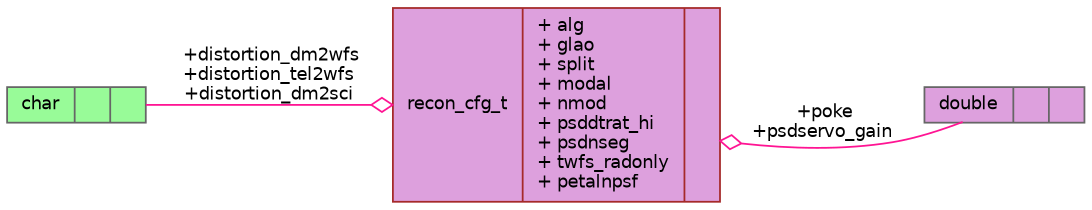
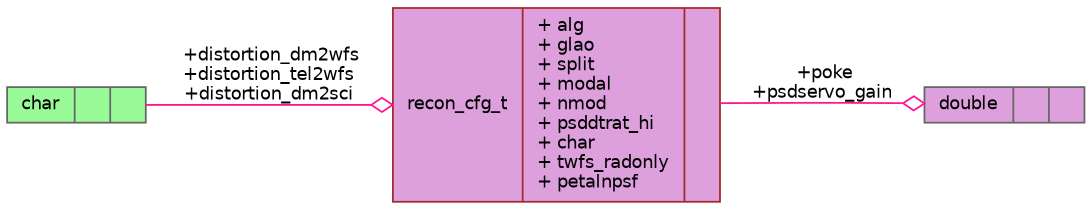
(583, 143) -> (566, 143)
(854, 147) -> (812, 103)
